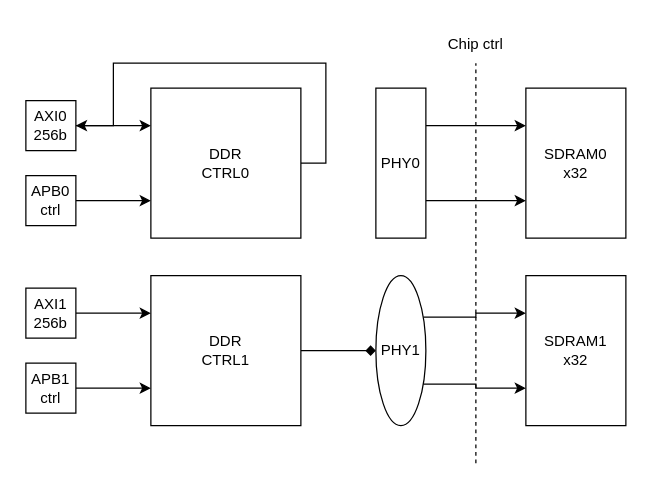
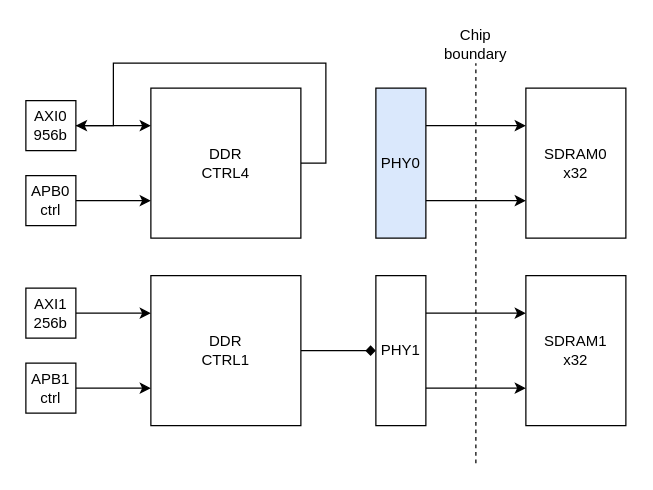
(476, 44) -> (476, 44)
(51, 126) -> (51, 126)
(226, 163) -> (226, 163)
(401, 163) -> (401, 163)
(401, 351) -> (401, 351)
